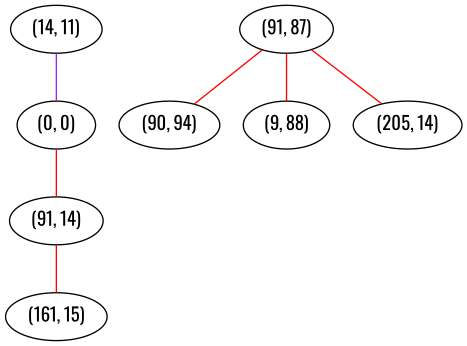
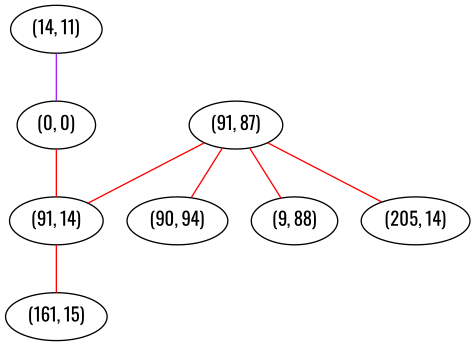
none -> (146, 173)
